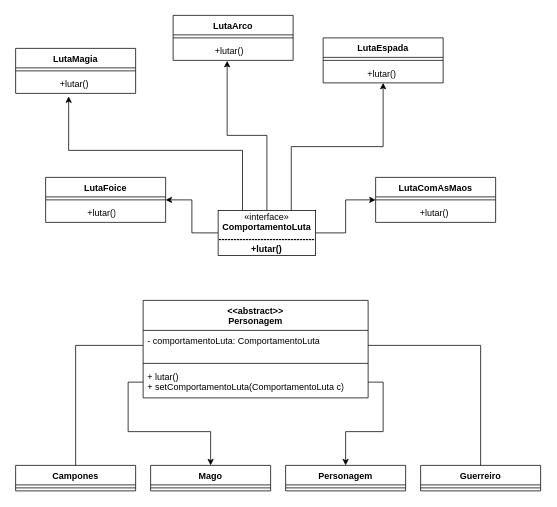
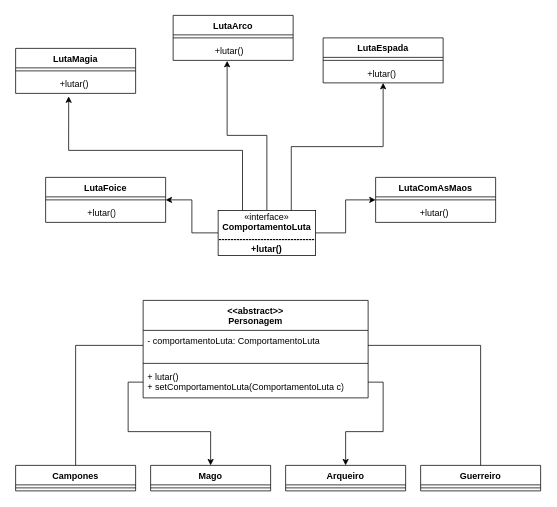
(345, 476) -> (345, 476)
